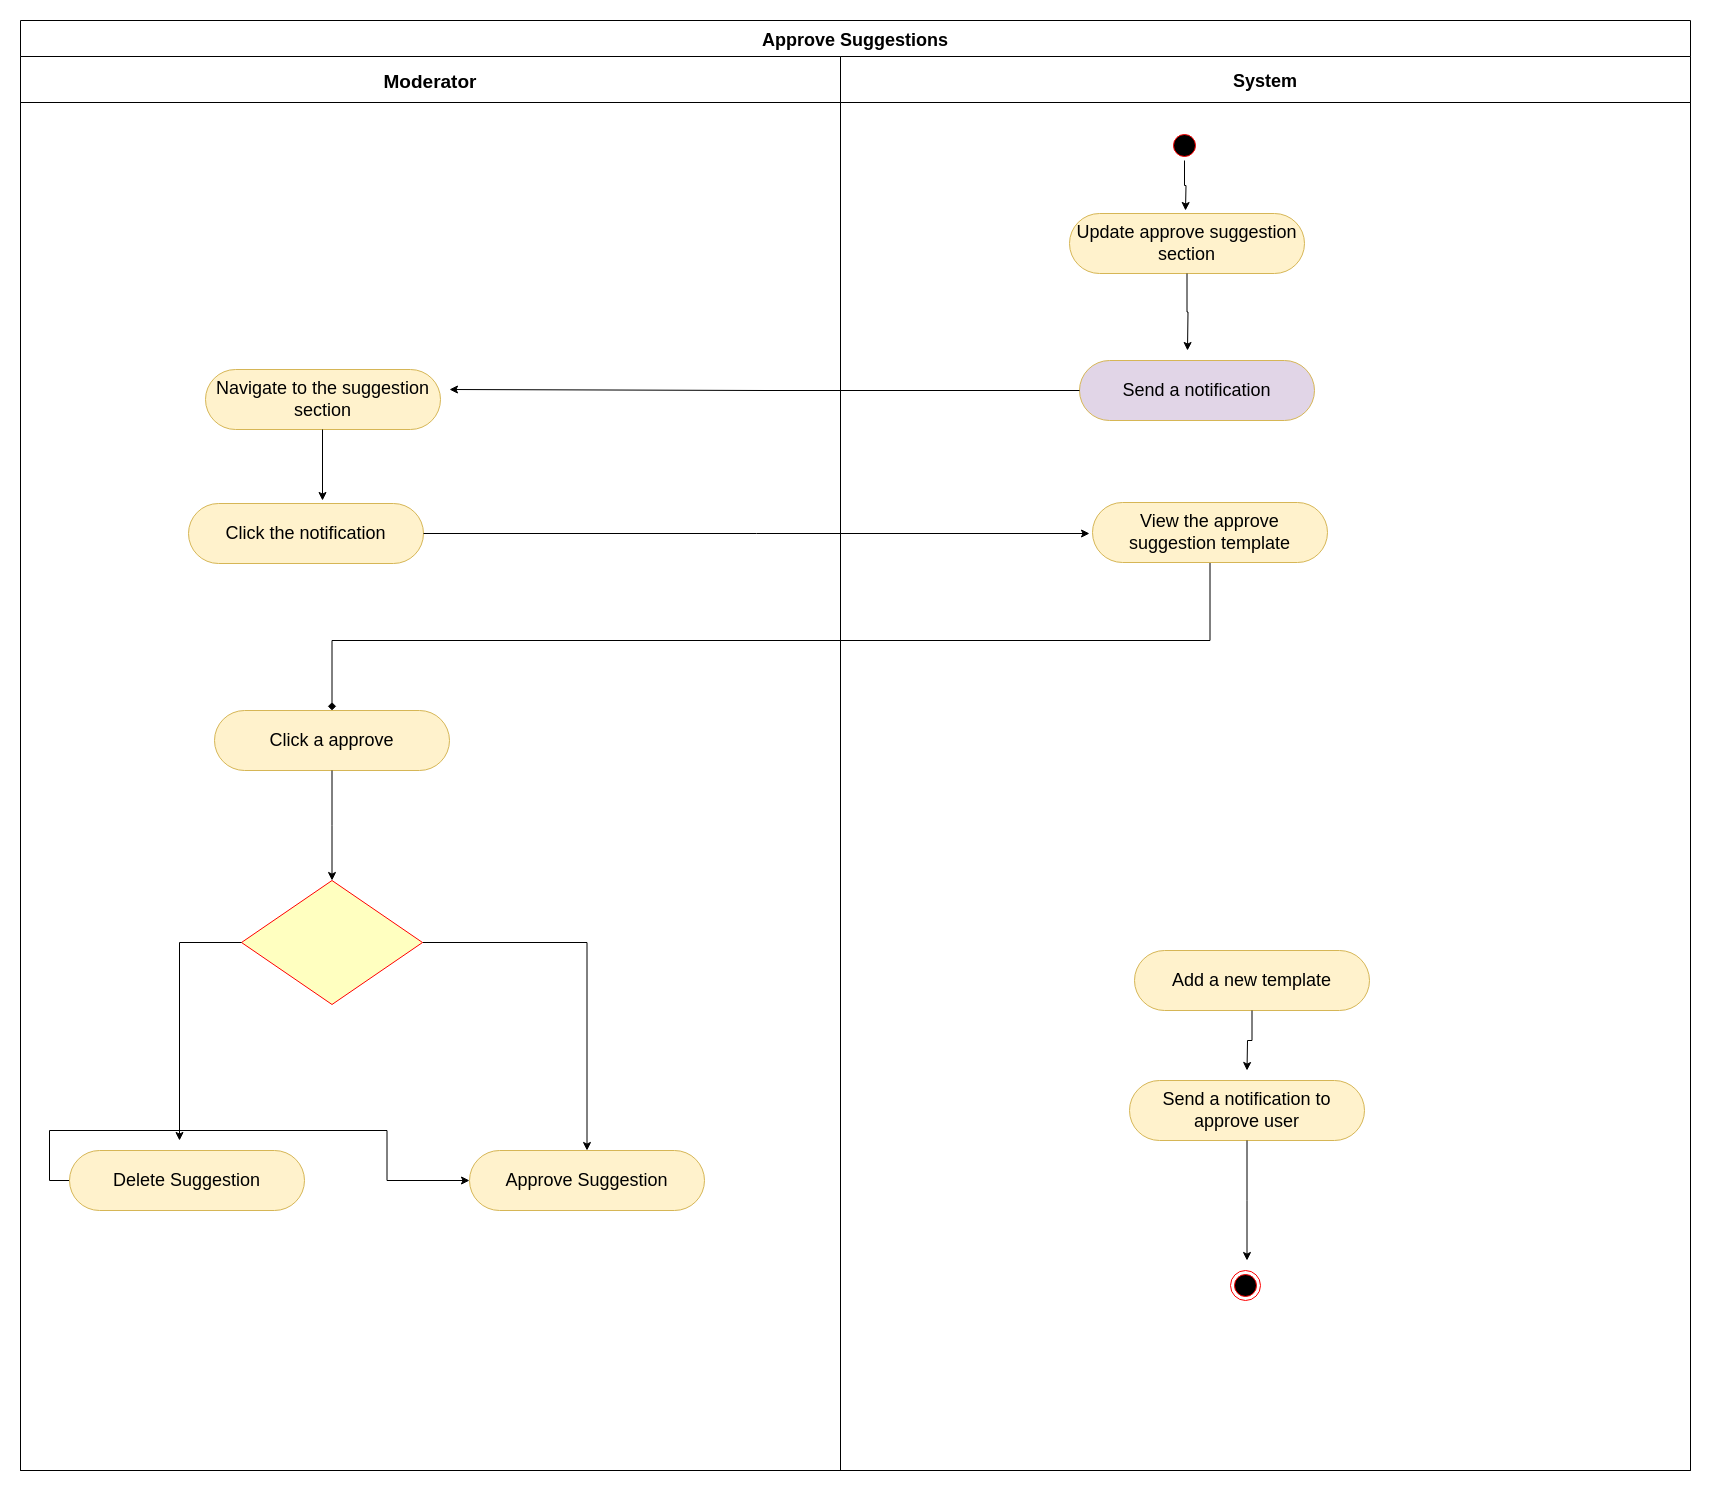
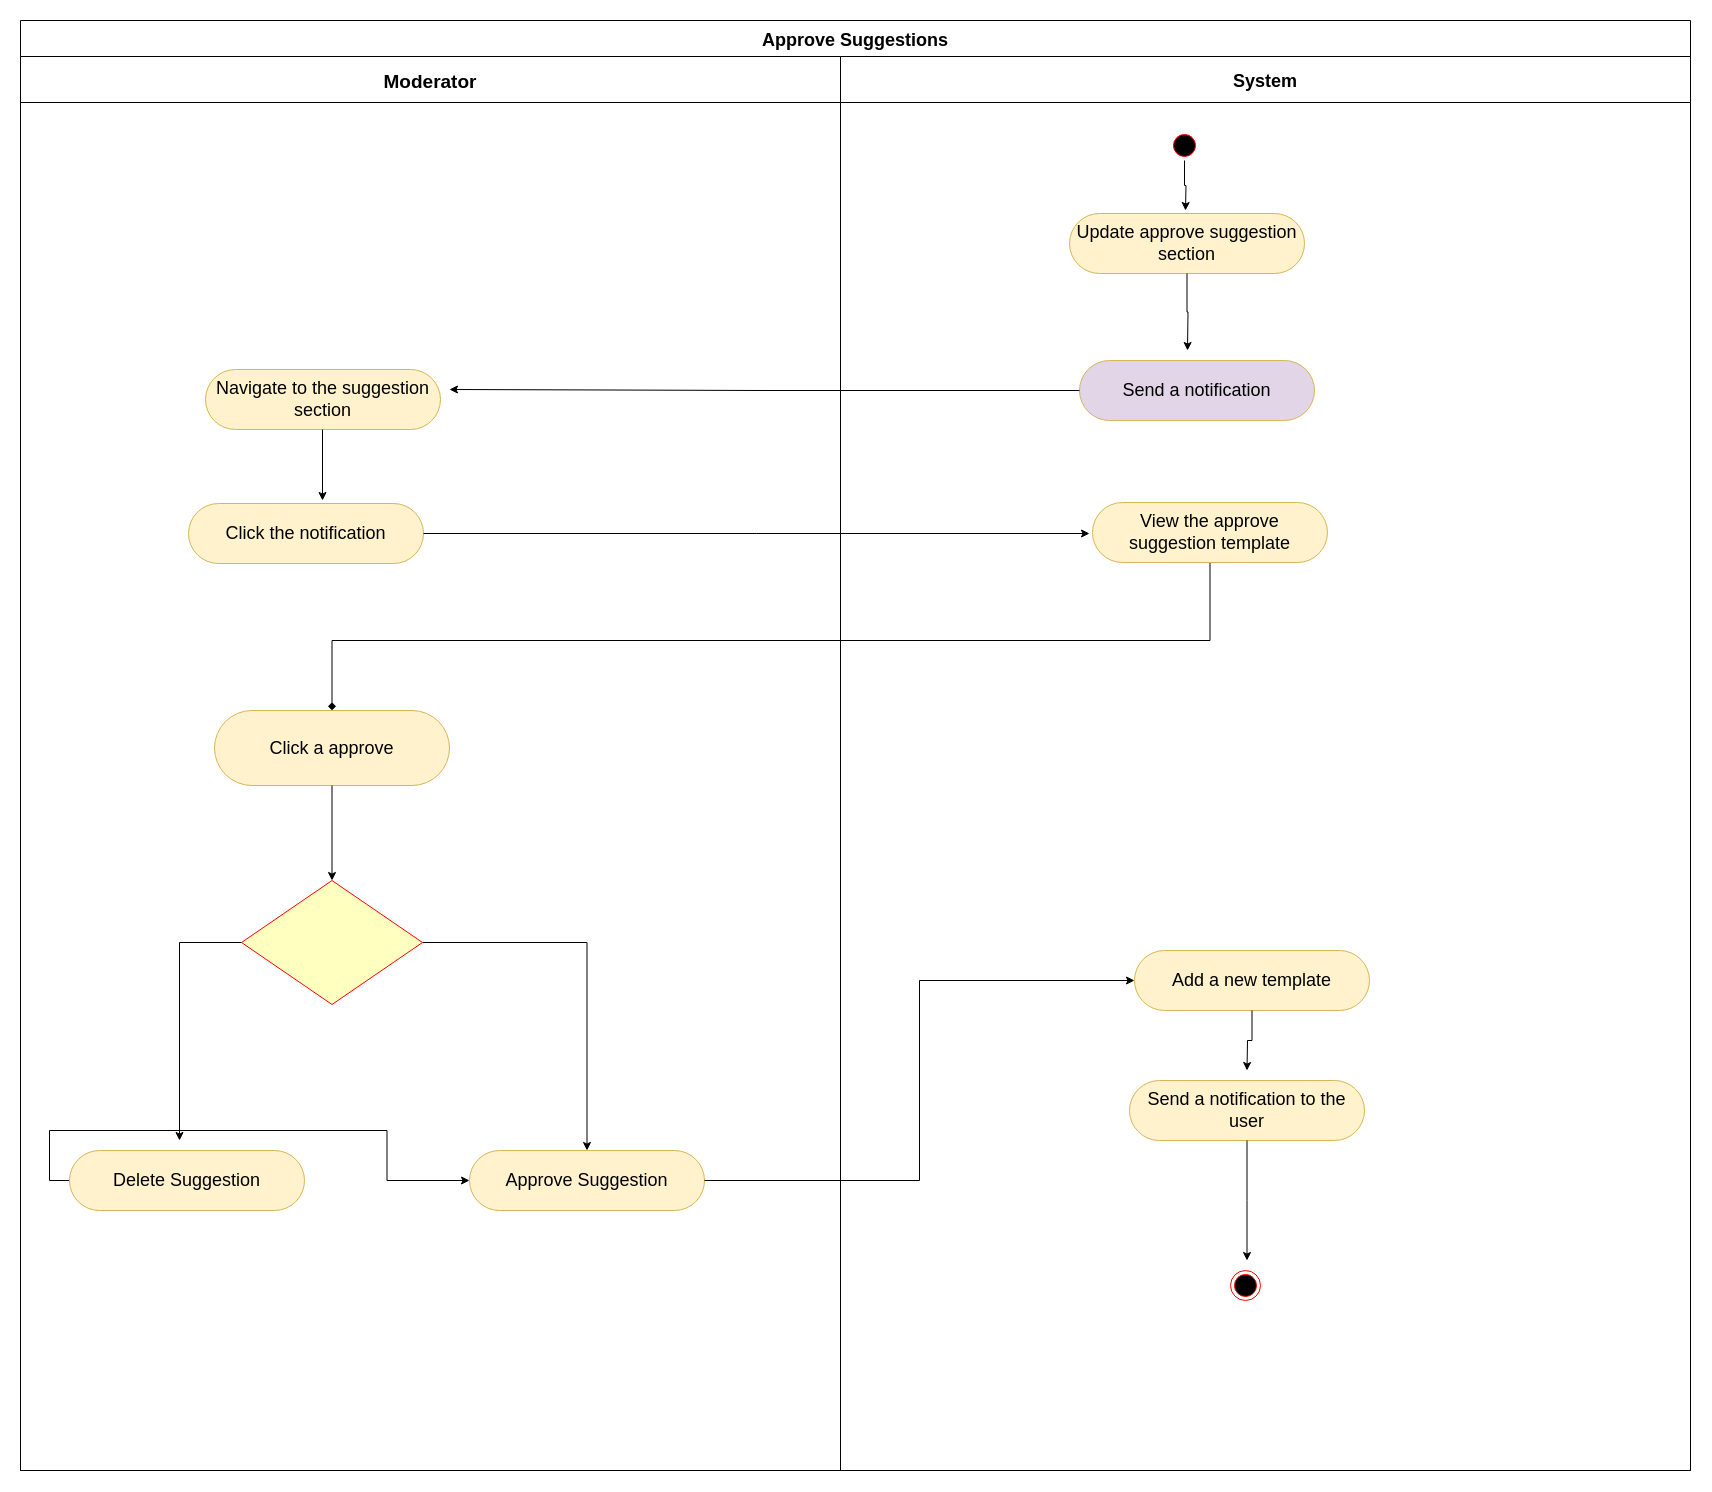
(332, 741) -> (332, 748)
none -> (920, 1085)
(1247, 1111) -> (1247, 1111)
